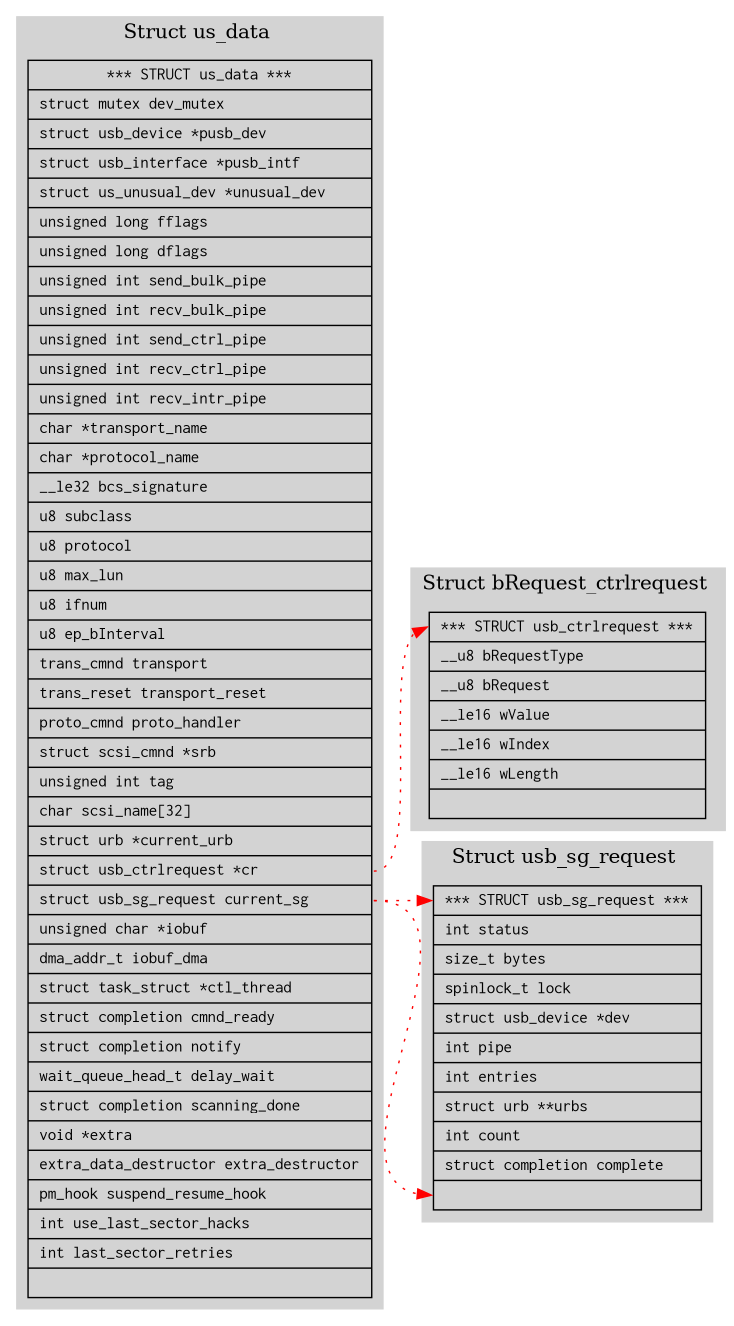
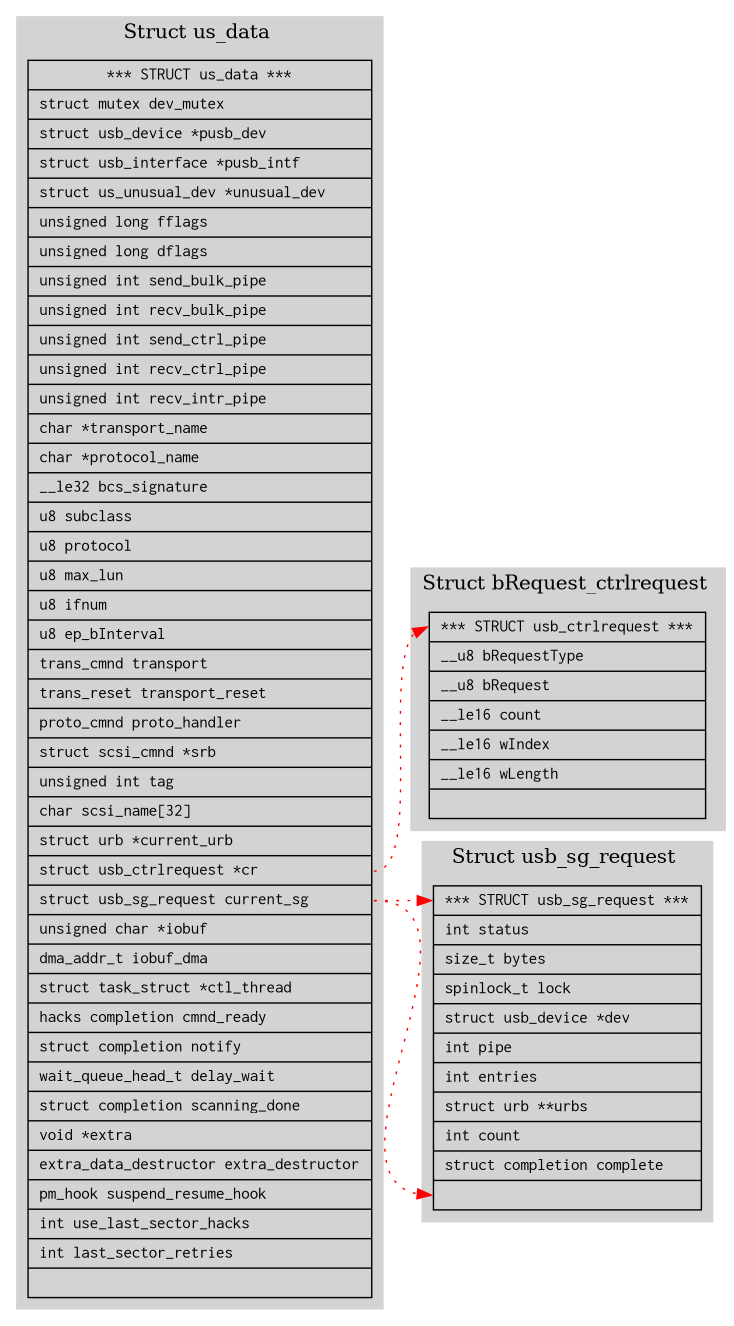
(496, 715) -> (492, 715)
(158, 1017) -> (154, 1017)
